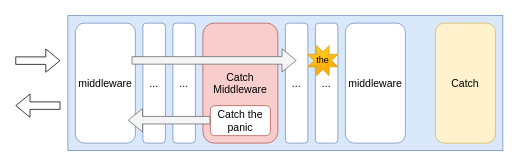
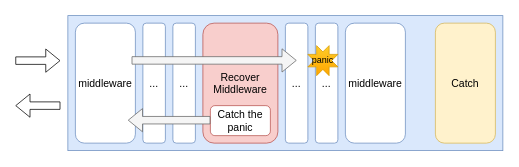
(323, 60) -> (323, 60)
(240, 83) -> (240, 83)
